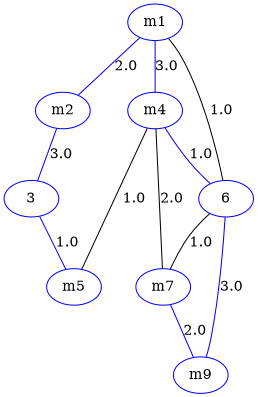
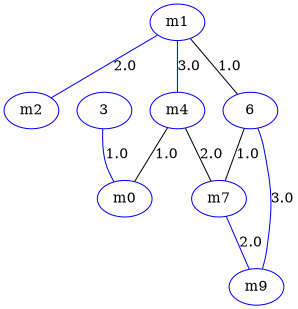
(47, 155) -> none
(186, 157) -> none
(74, 287) -> (125, 199)
